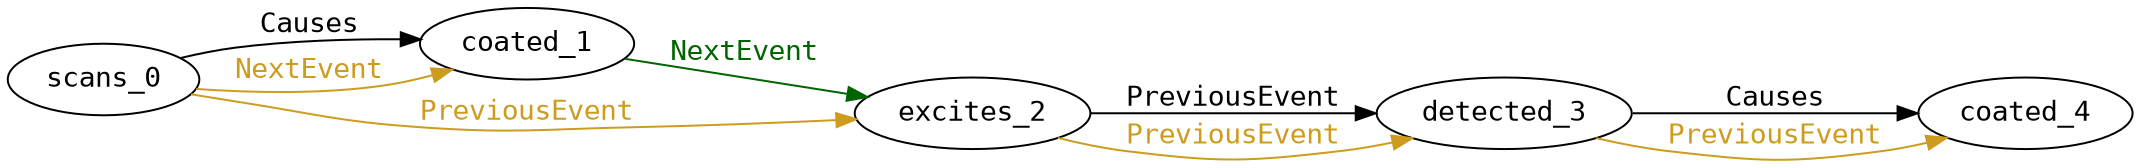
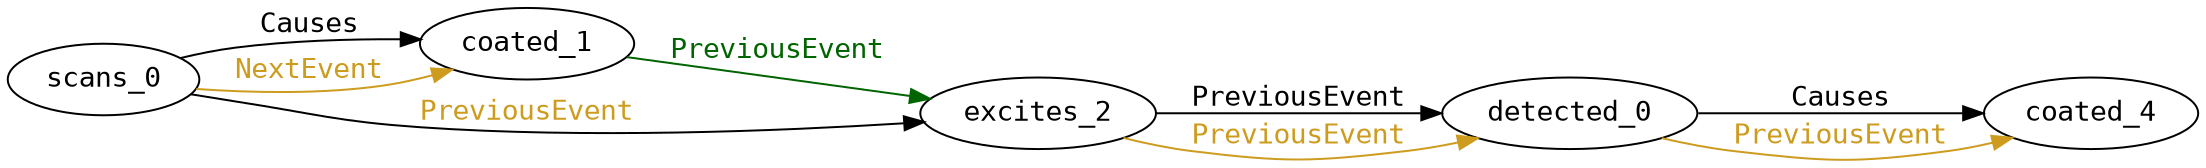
(745, 53) -> (777, 51)
(1504, 113) -> (1570, 113)
(512, 131) -> (546, 133)
